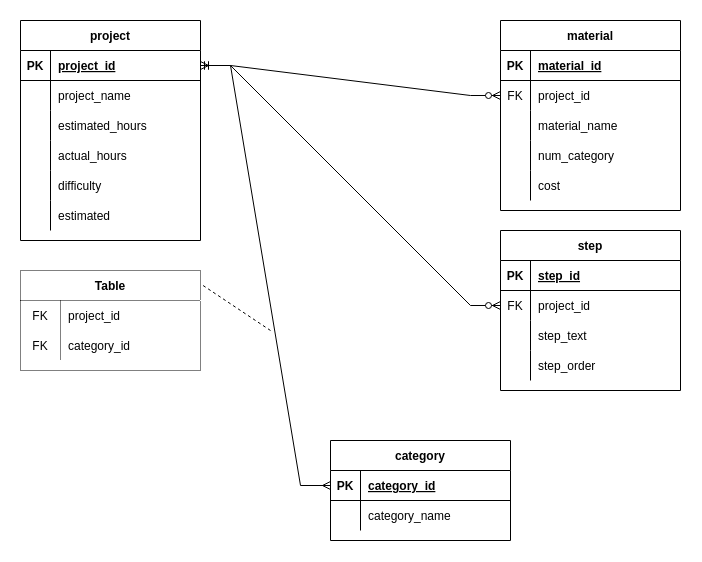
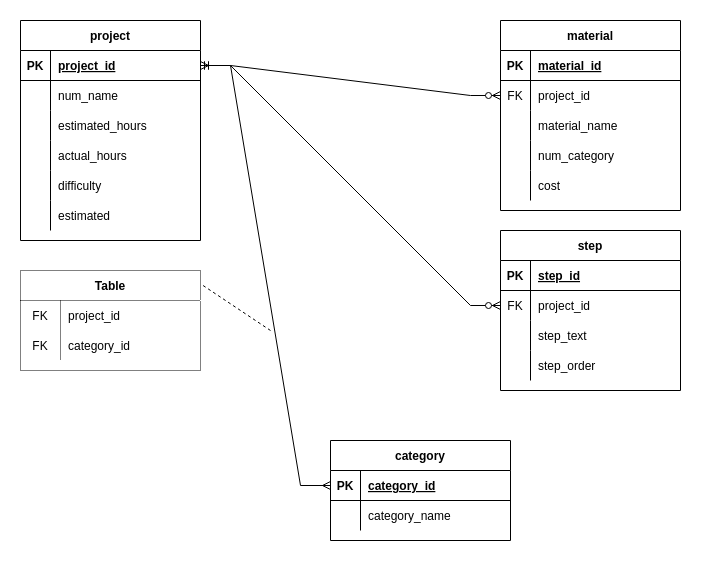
(98, 96) -> (85, 96)
